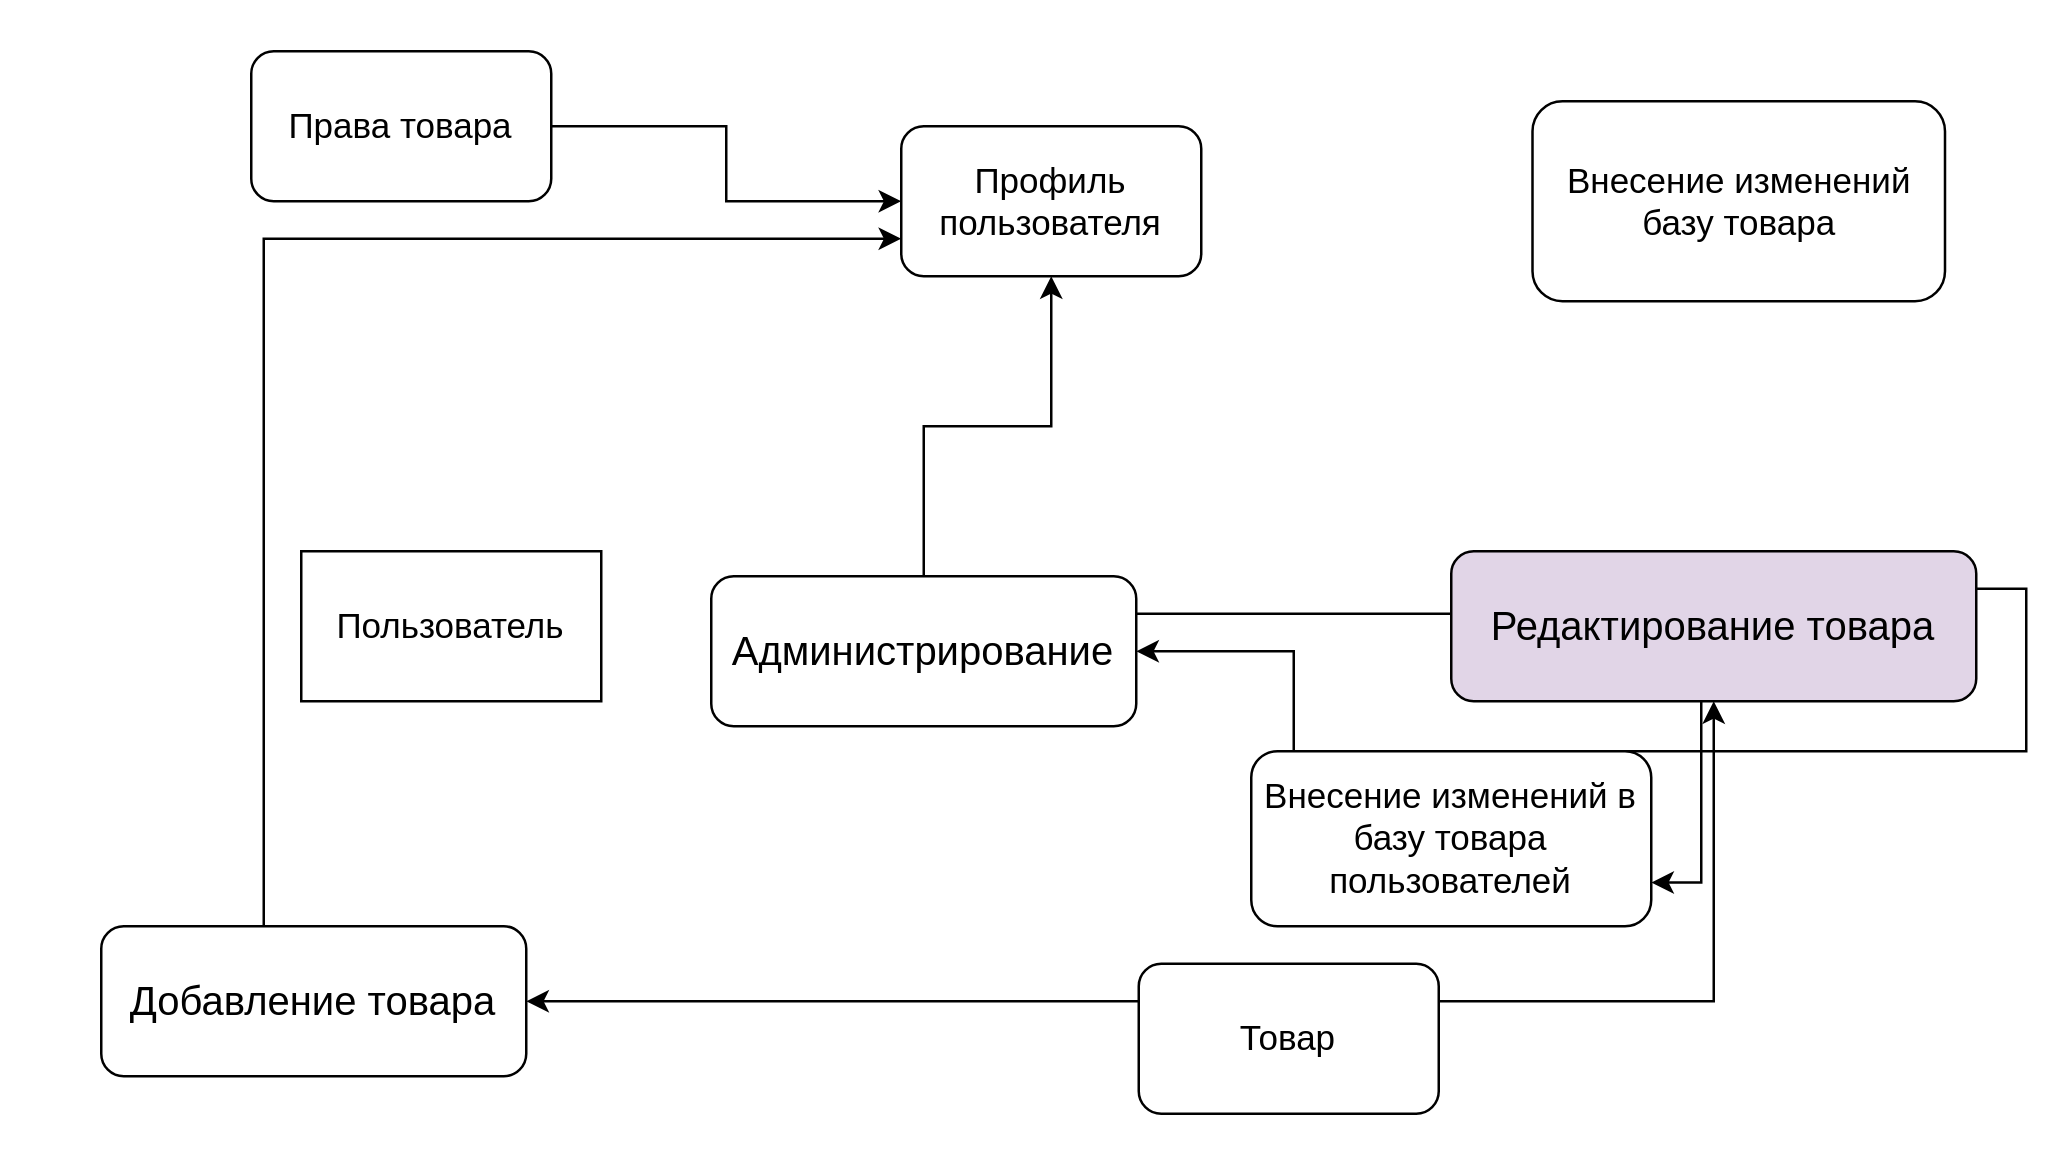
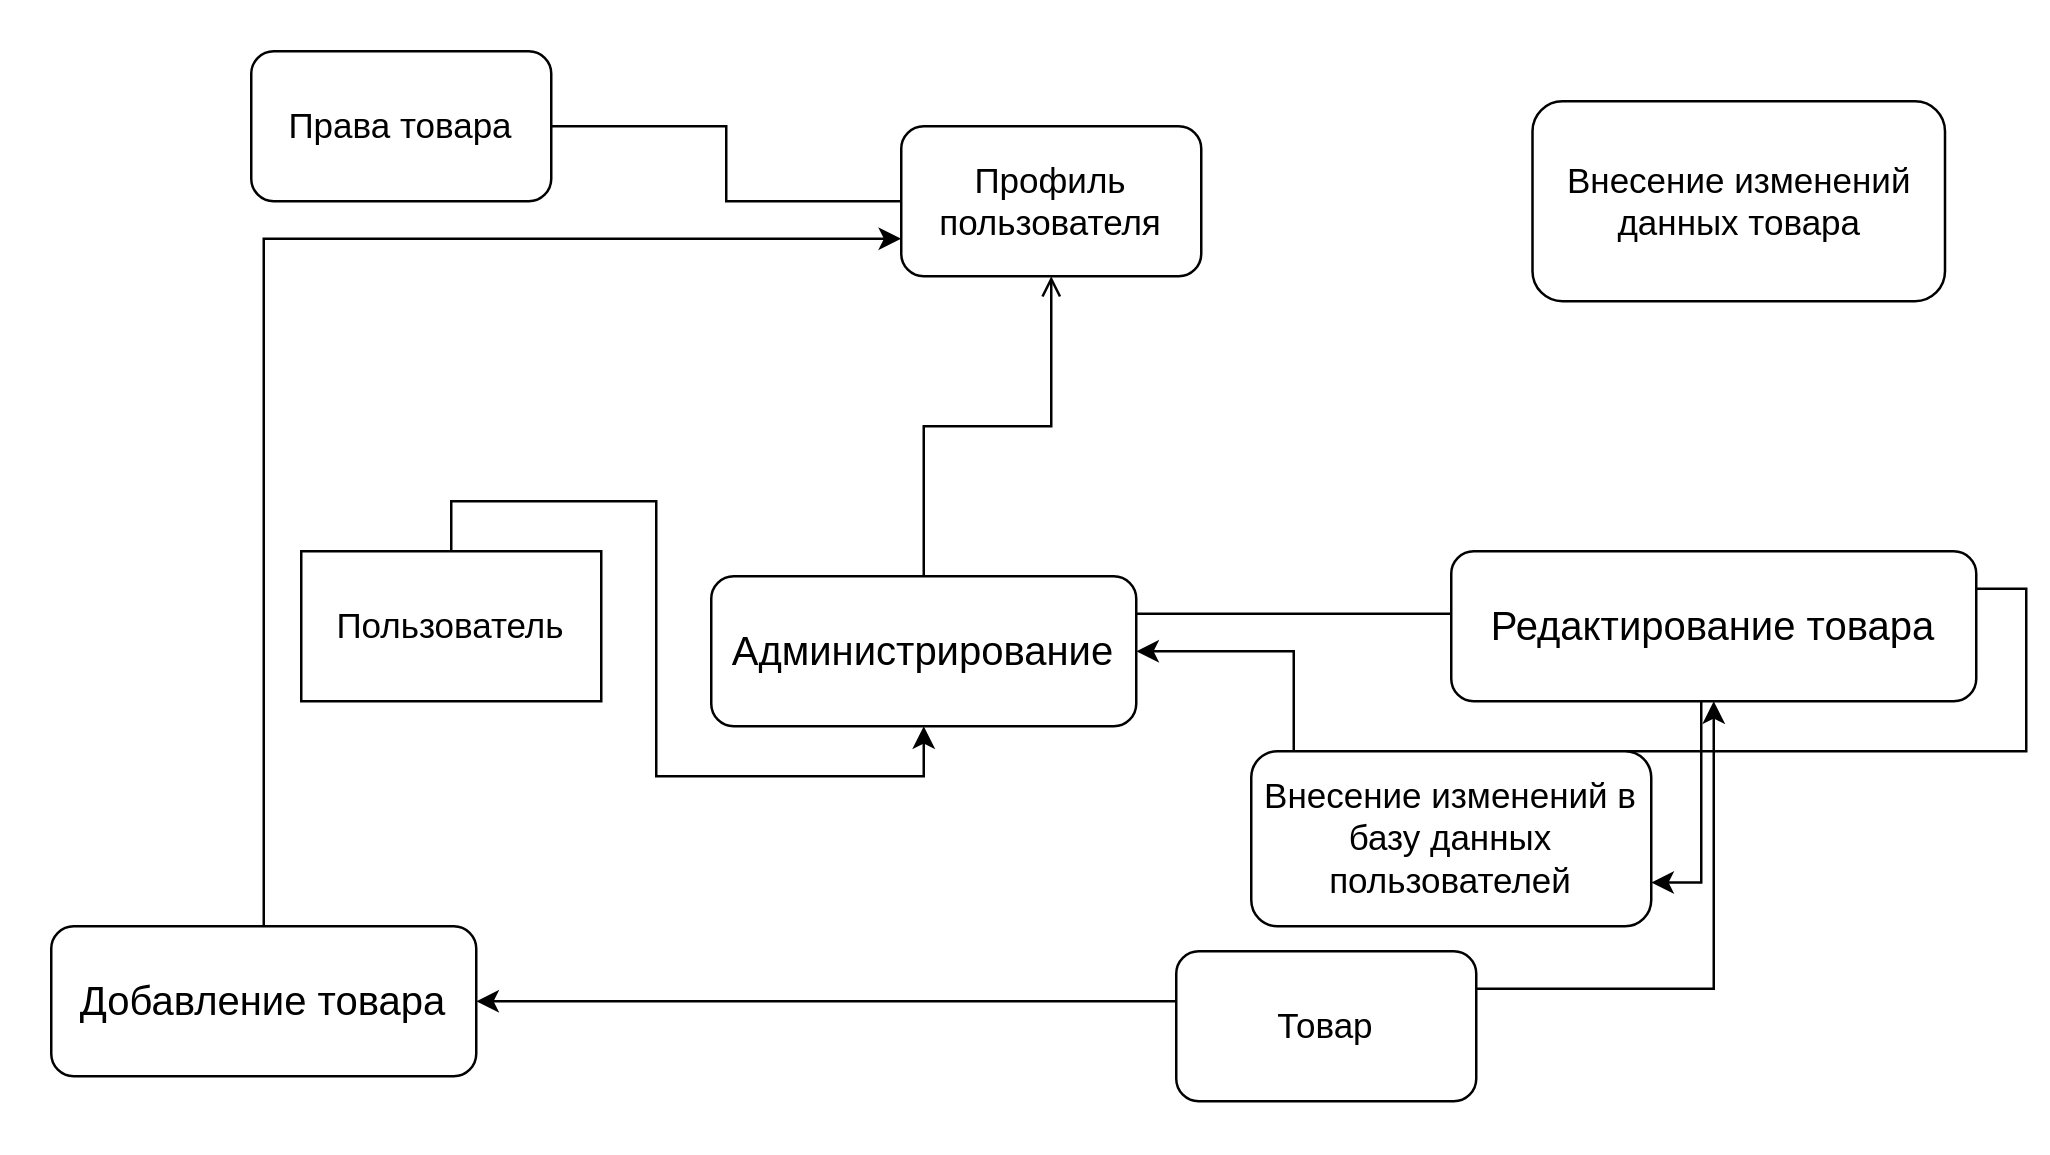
(883, 201) -> (890, 201)
(1740, 201) -> (1740, 201)
(1051, 294) -> (1051, 290)
(1714, 626) -> (1714, 626)
none -> (656, 661)
(1451, 839) -> (1451, 839)
(314, 1001) -> (264, 1001)
(1289, 1039) -> (1326, 1026)
